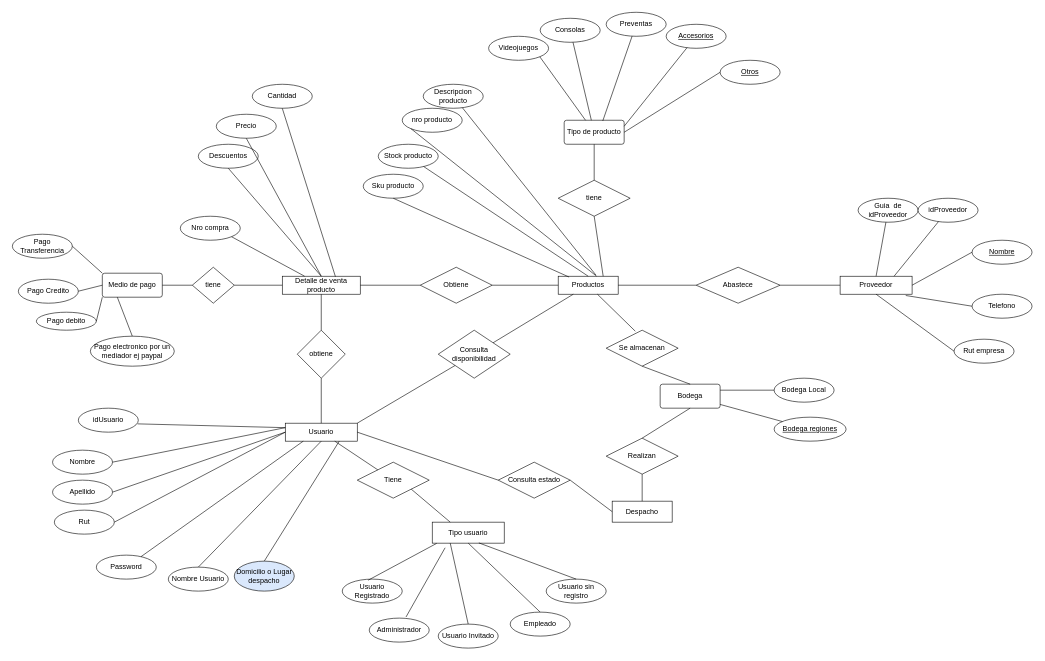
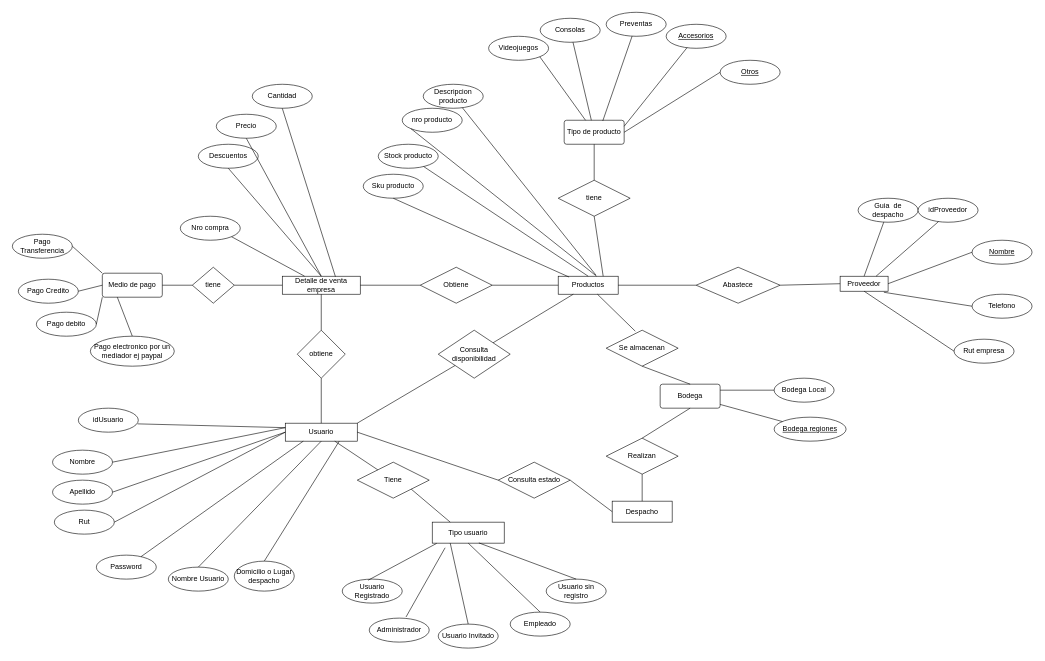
(888, 210) -> (888, 210)
(321, 285) -> (321, 285)
(876, 285) -> (864, 284)
(66, 321) -> (66, 324)
(264, 576) -> (264, 576)
